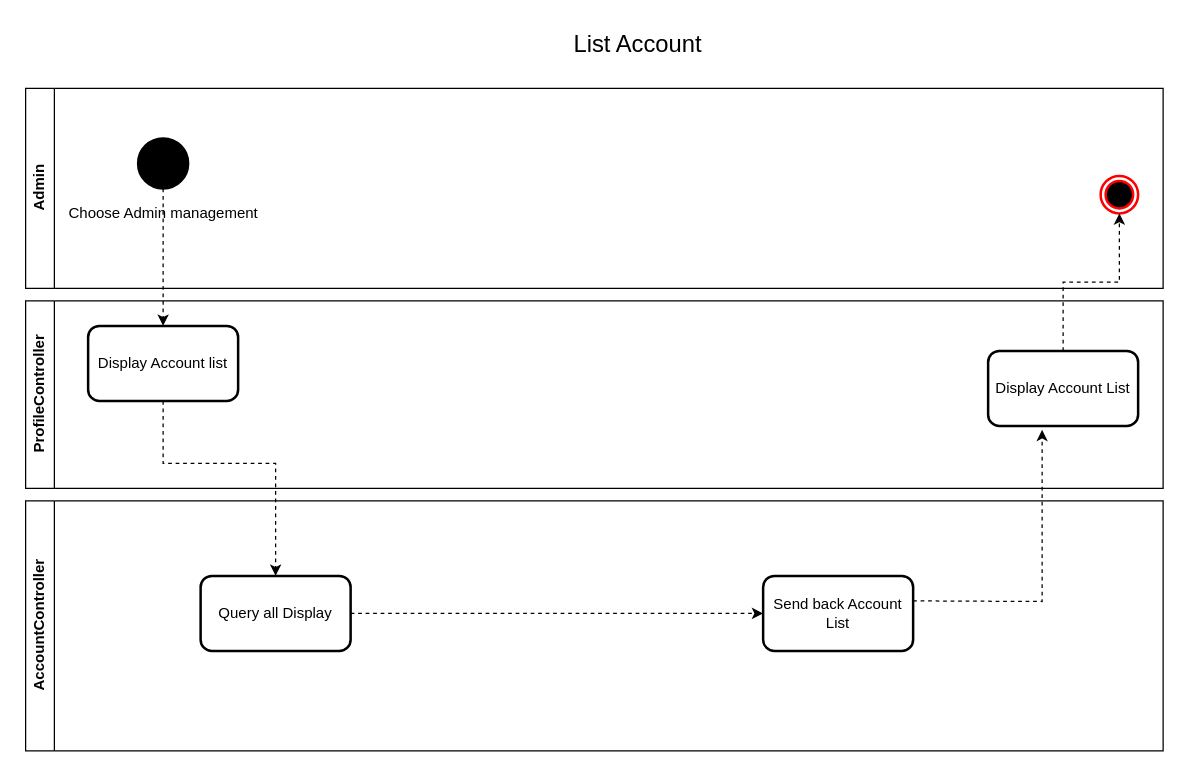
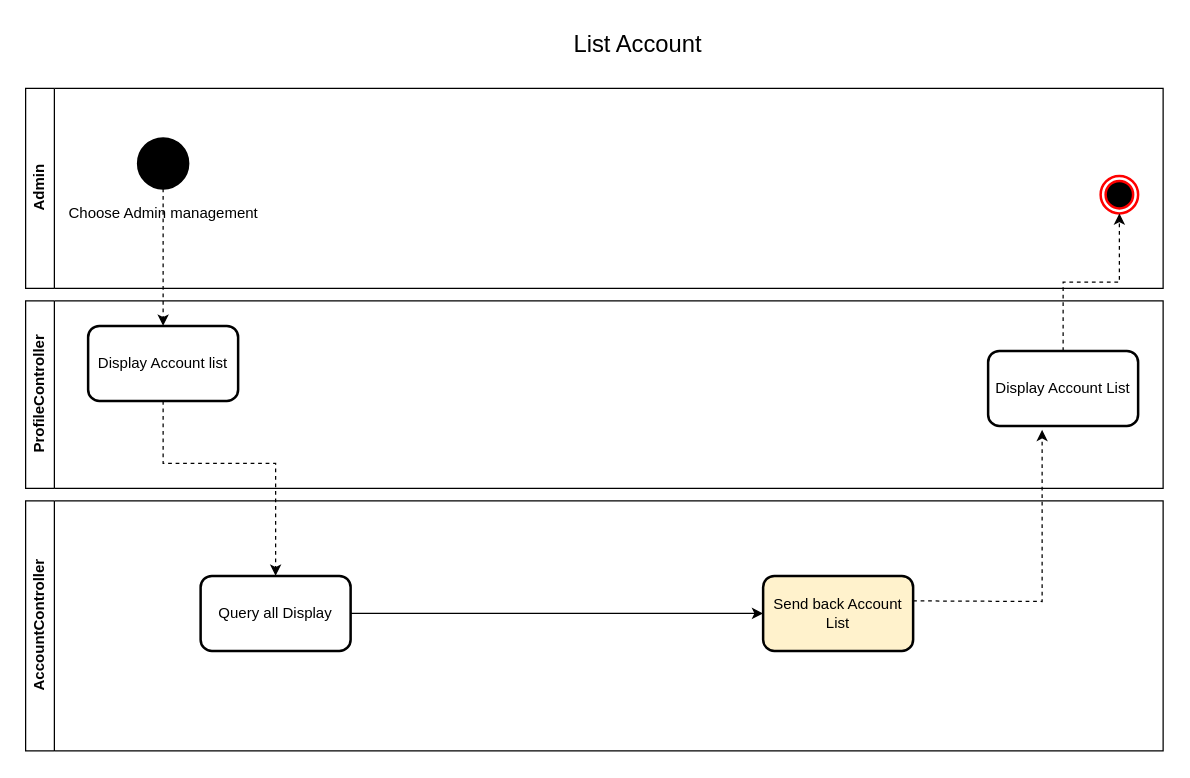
(553, 613) -> (553, 613)
(838, 613) -> (838, 613)
